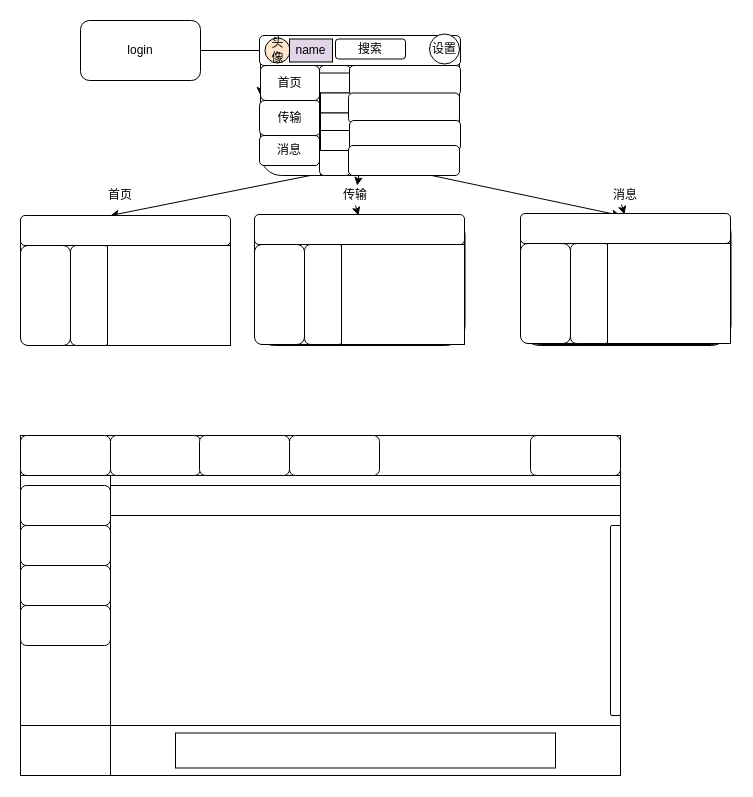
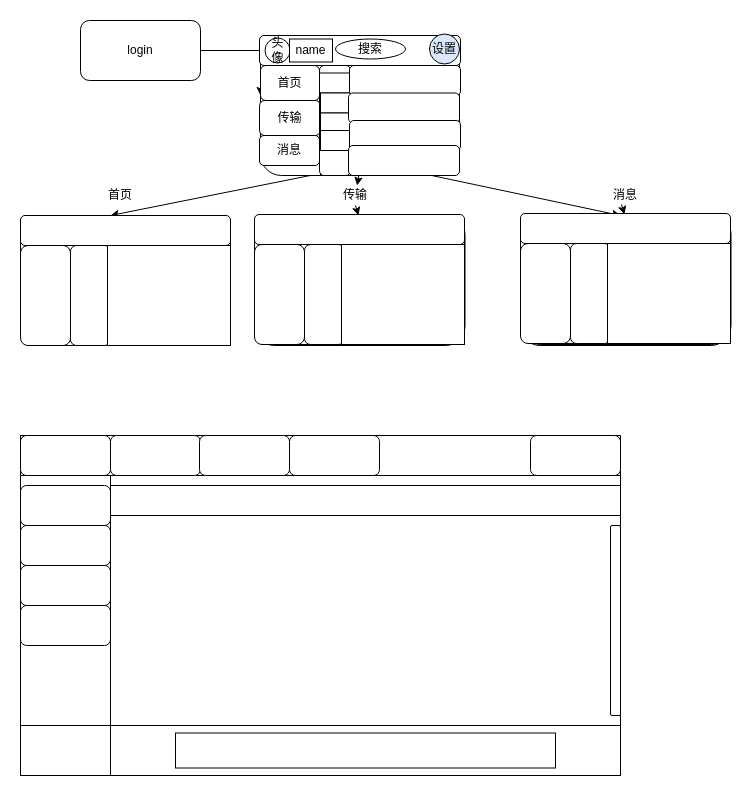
(371, 49) -> (371, 49)
(445, 49) -> (445, 49)
(278, 51) -> (278, 51)
(311, 51) -> (311, 51)
